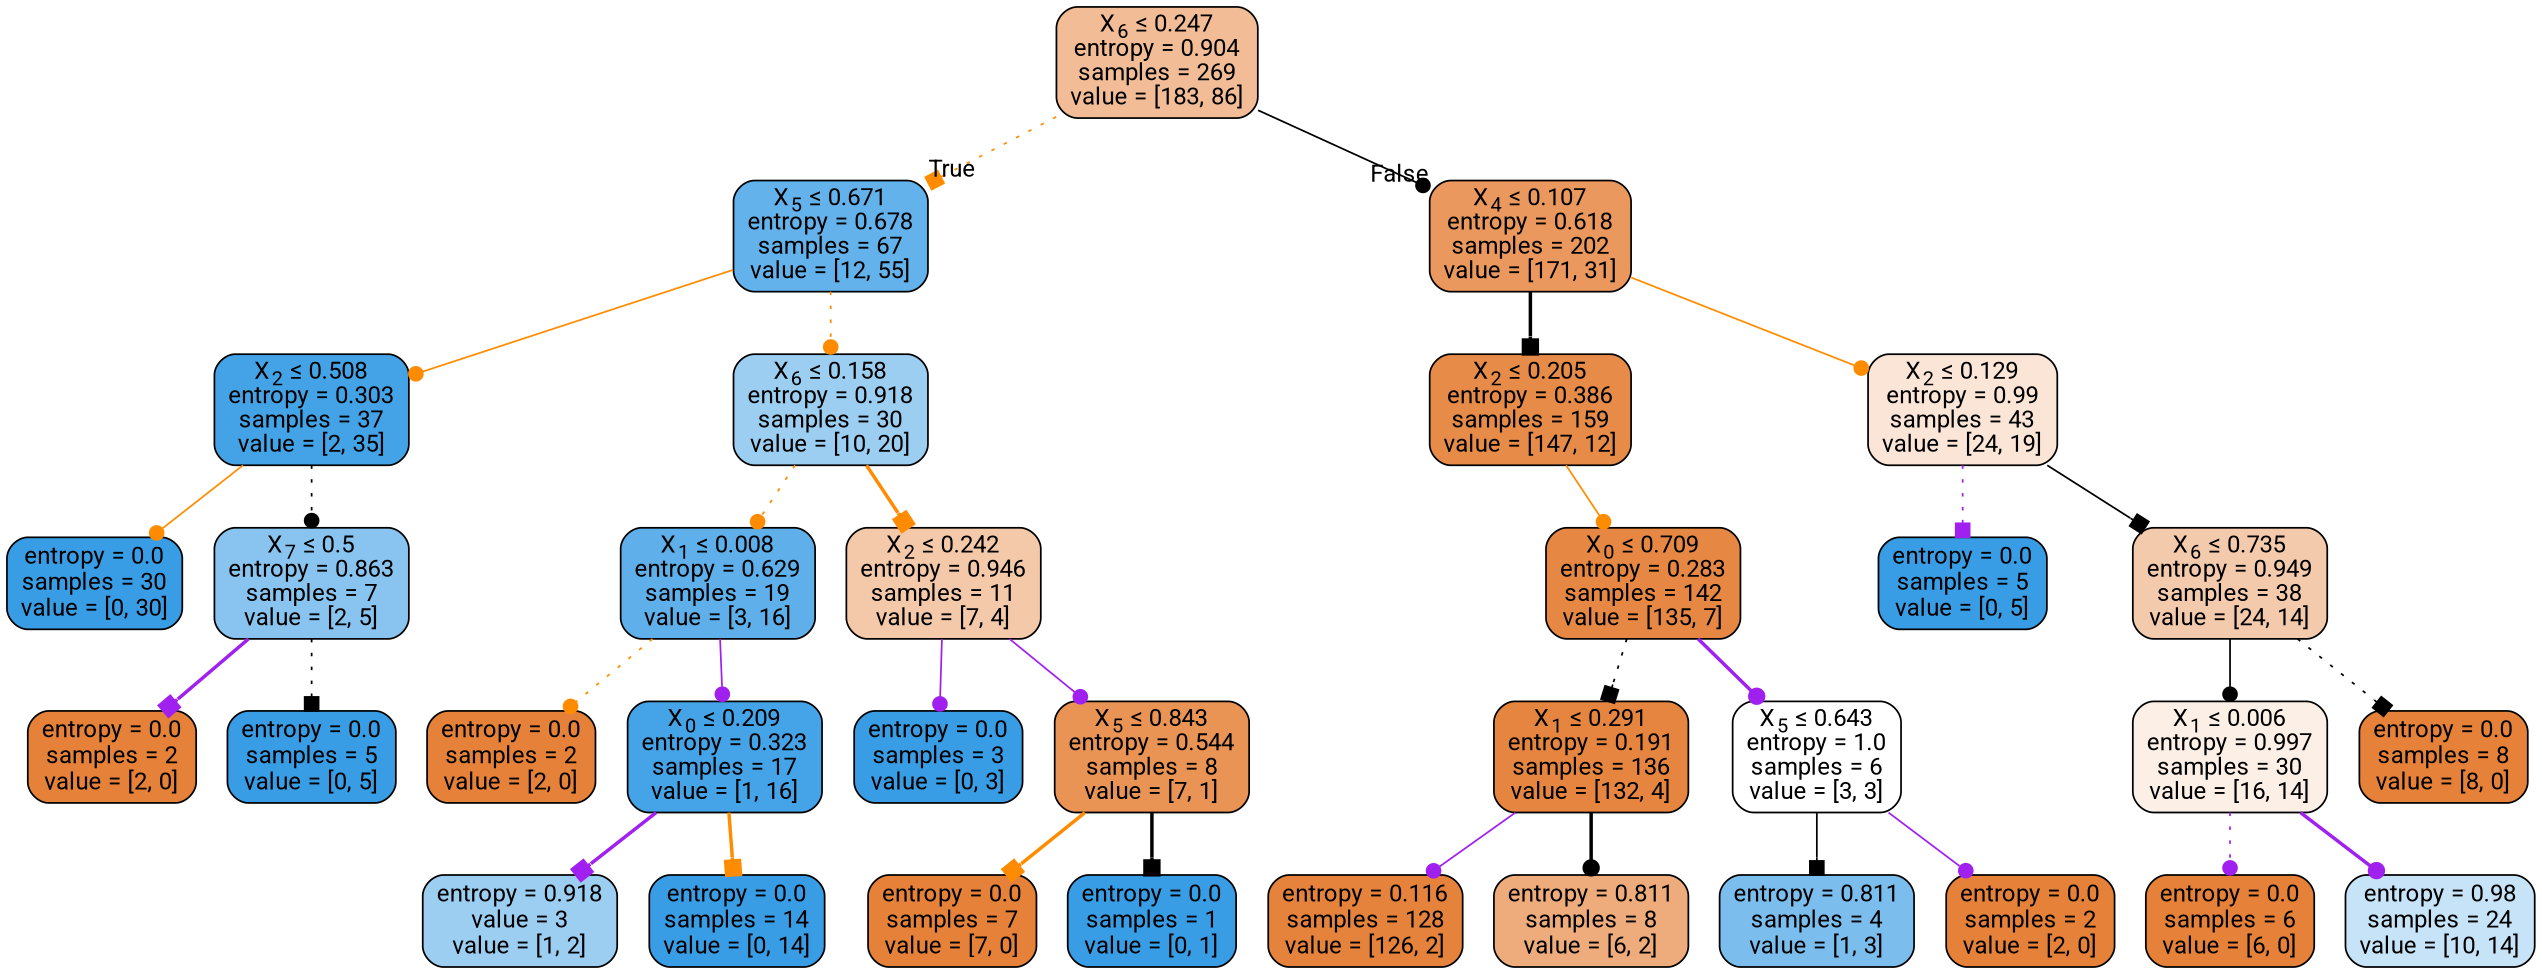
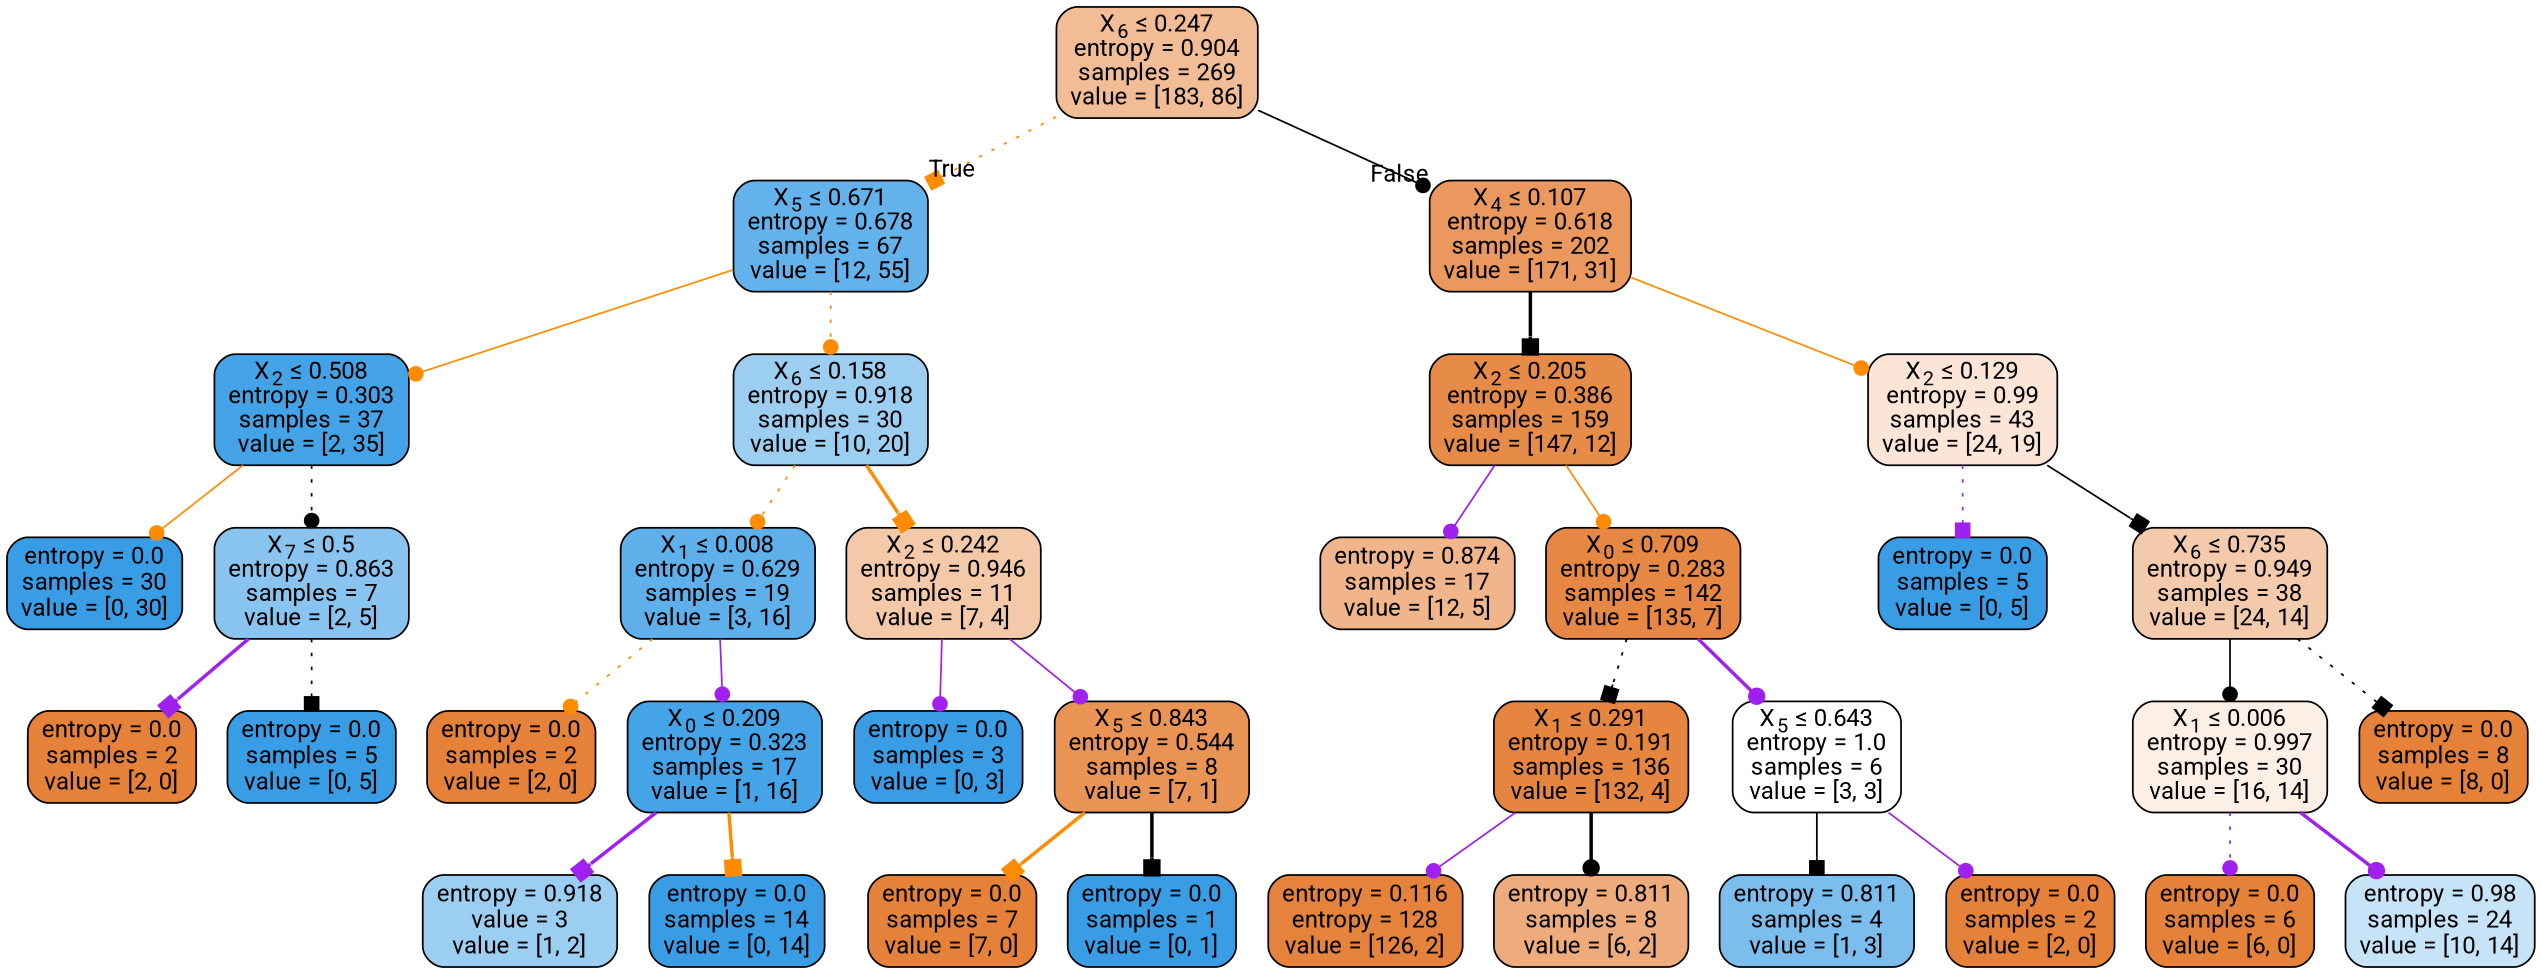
none -> (1418, 583)
(1365, 920) -> (1365, 920)
